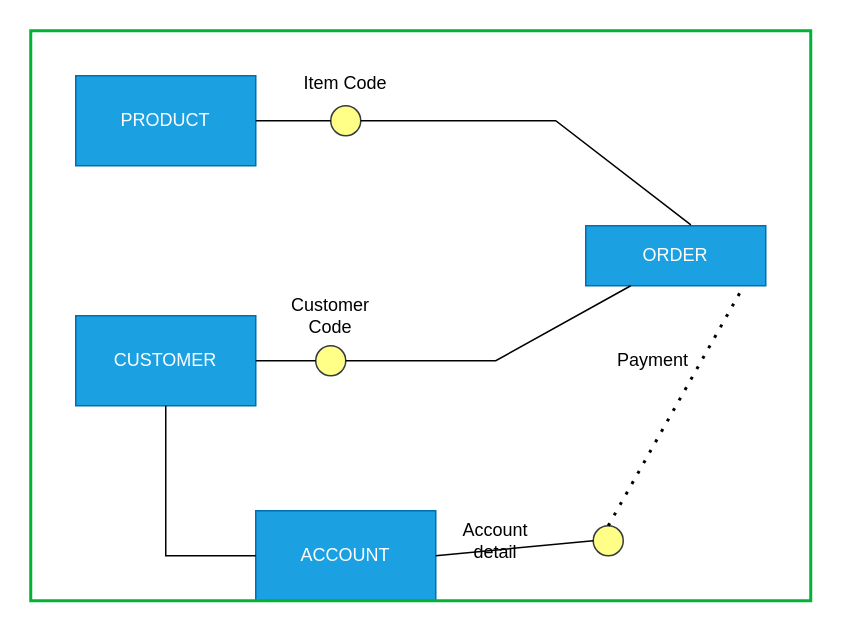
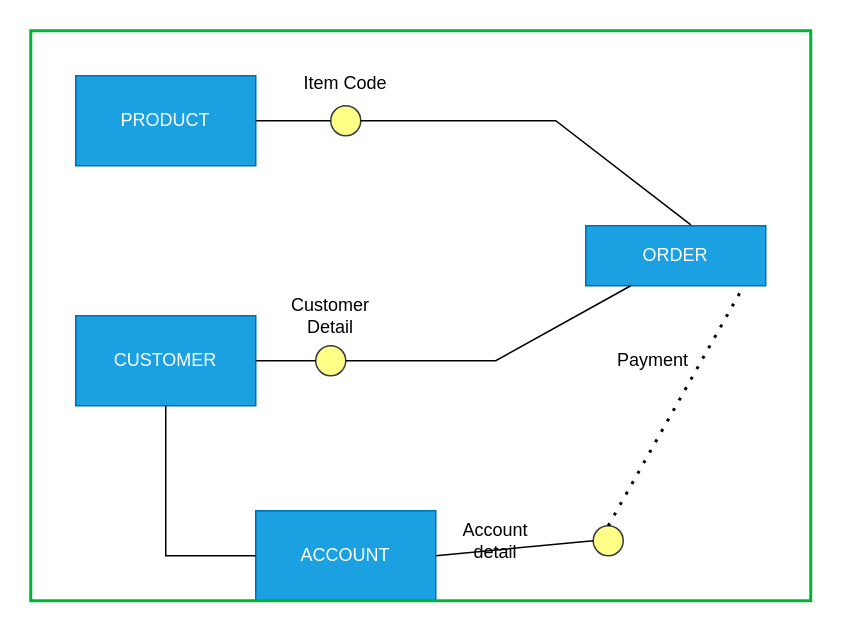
(331, 316) -> (331, 316)
